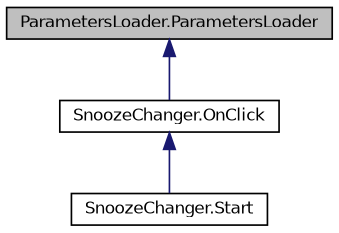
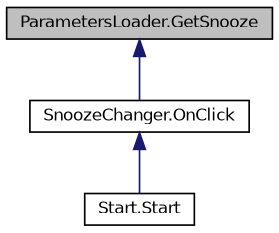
(169, 23) -> (140, 23)
(169, 209) -> (140, 209)
